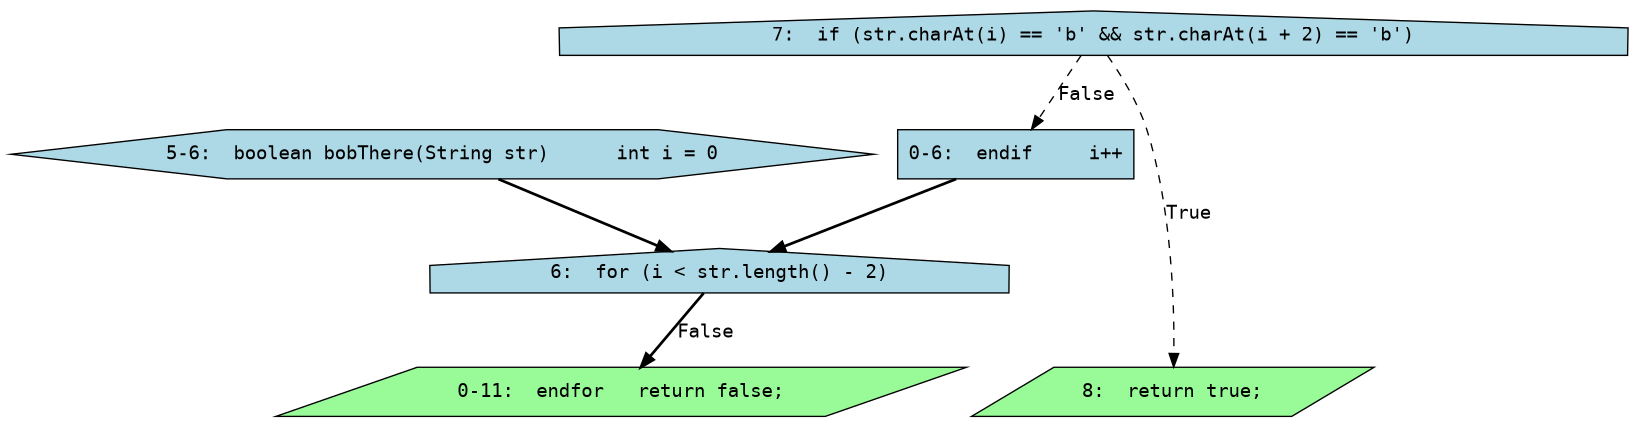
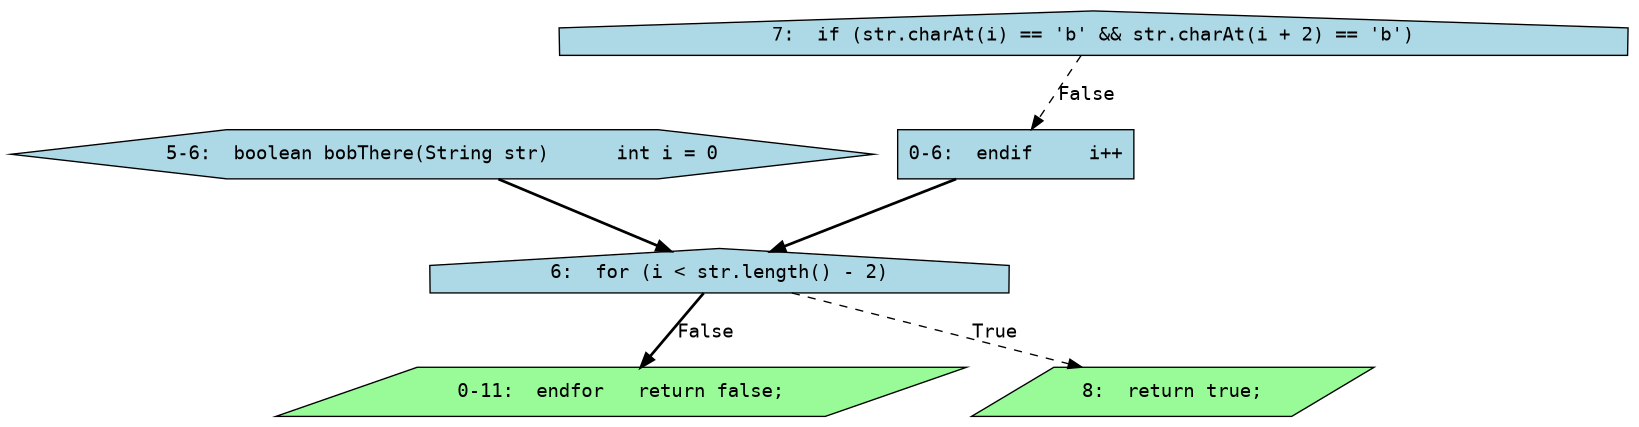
(1163, 199) -> (930, 328)
